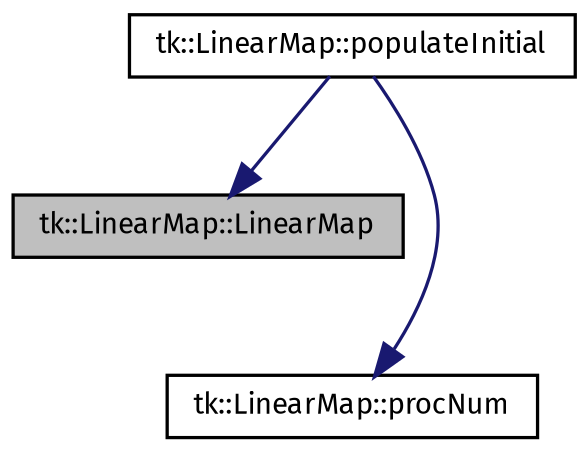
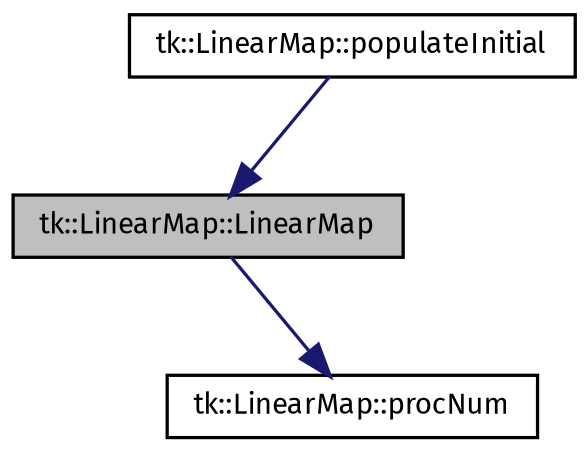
(437, 210) -> (270, 304)
